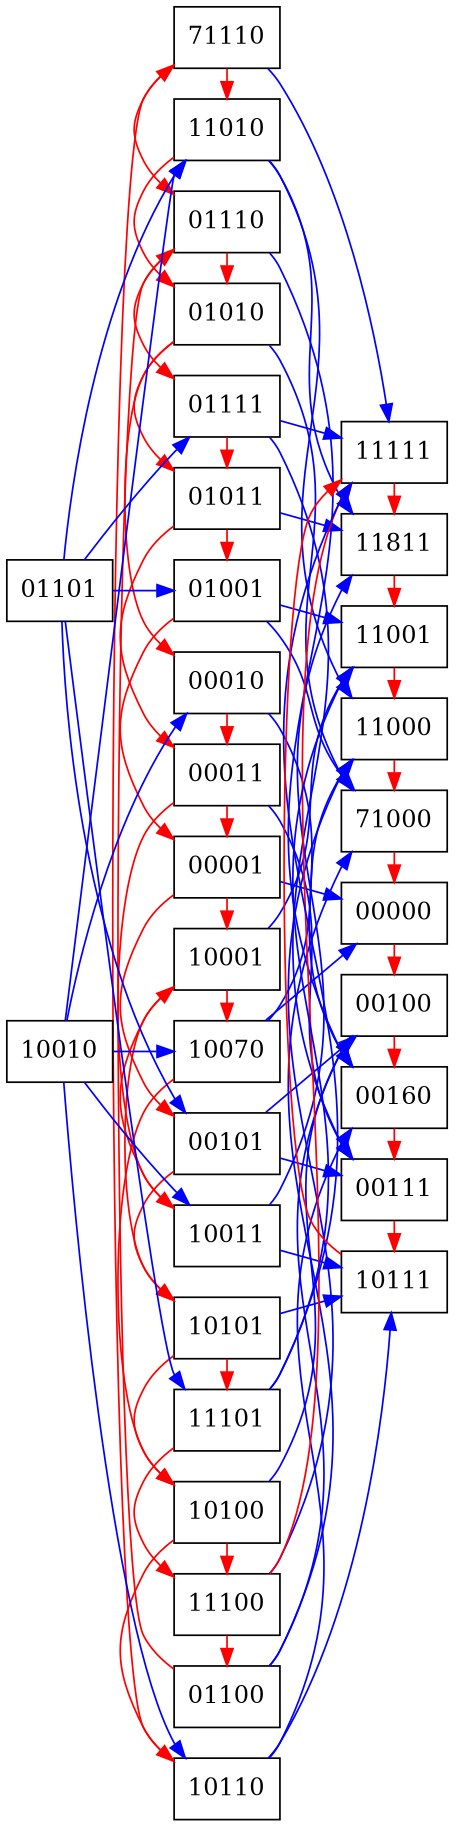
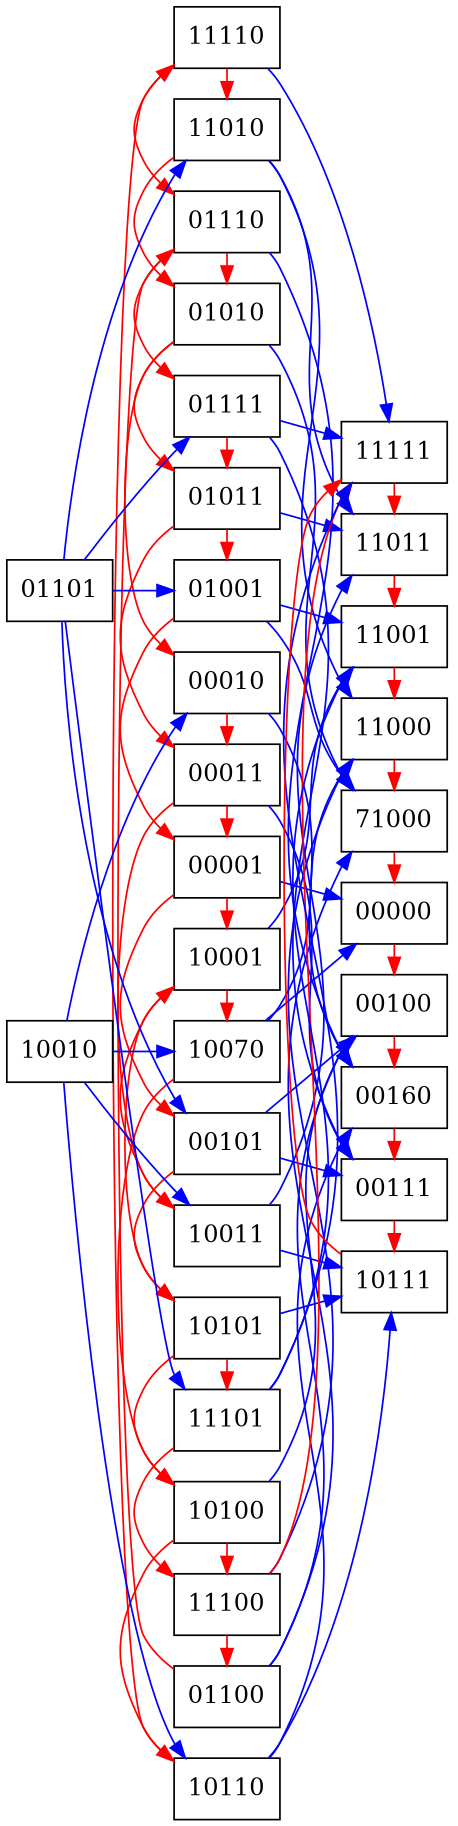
(227, 38) -> (227, 38)
(394, 545) -> (394, 545)
(102, 724) -> none
